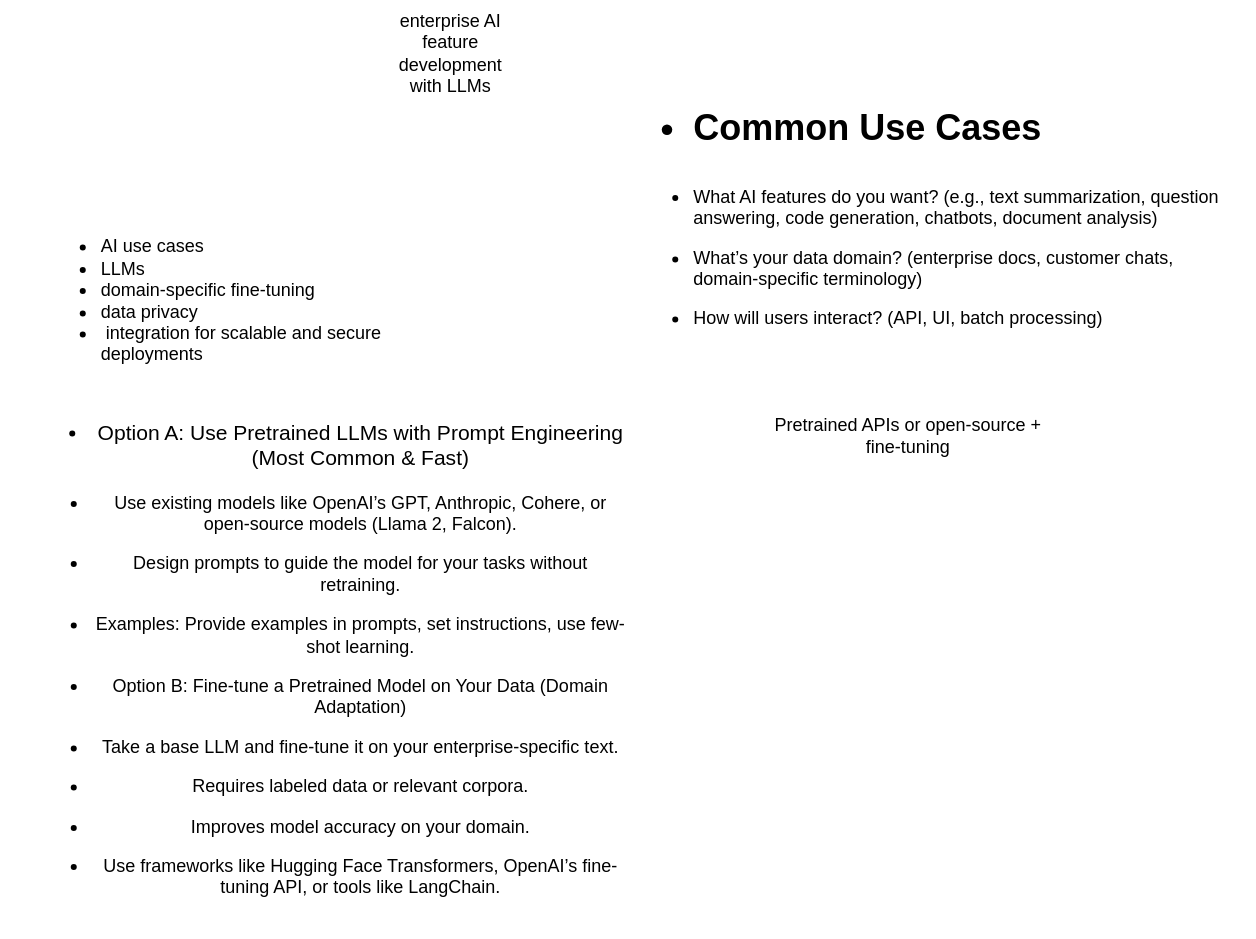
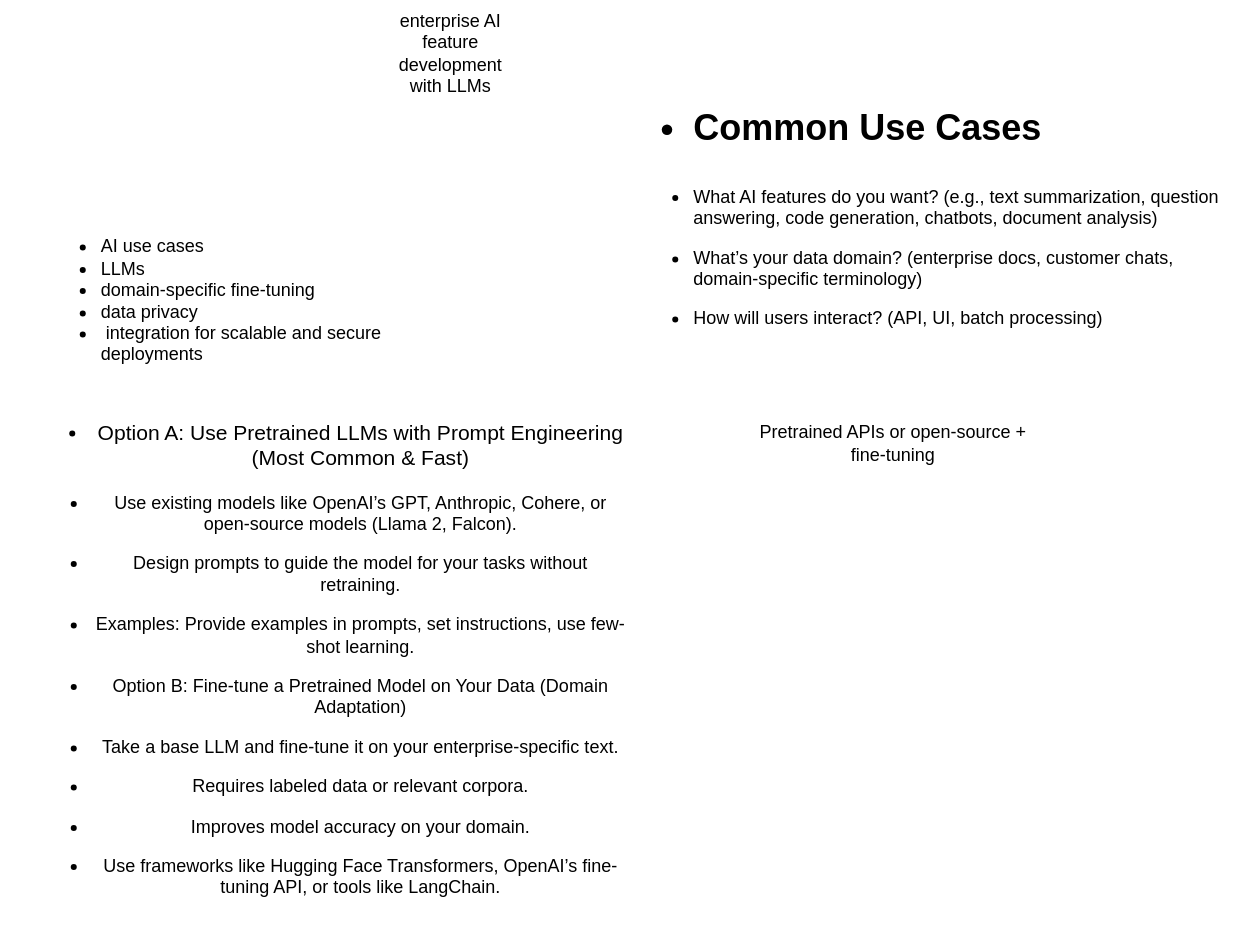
(908, 436) -> (893, 443)
